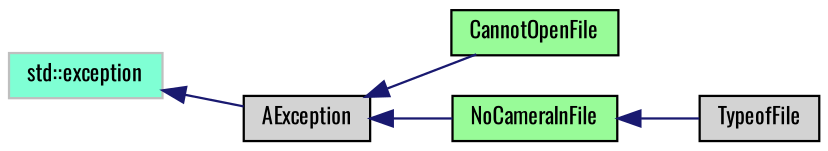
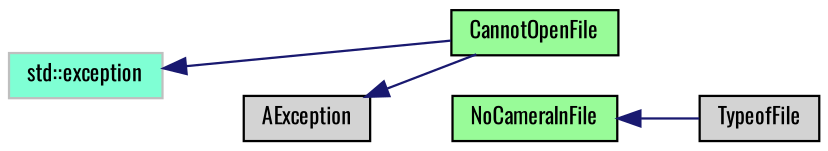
(214, 101) -> (318, 53)
(423, 118) -> none
